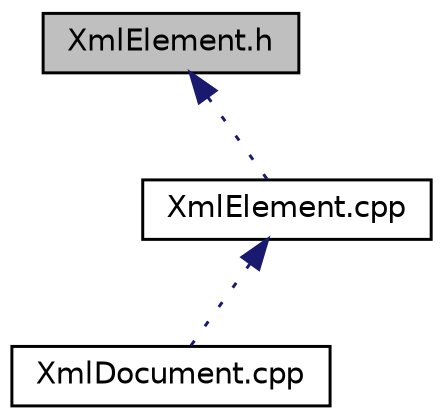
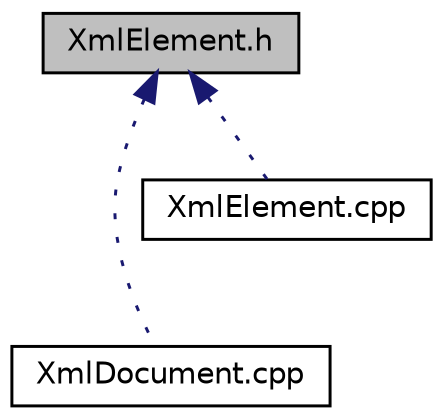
(220, 305) -> (116, 224)
